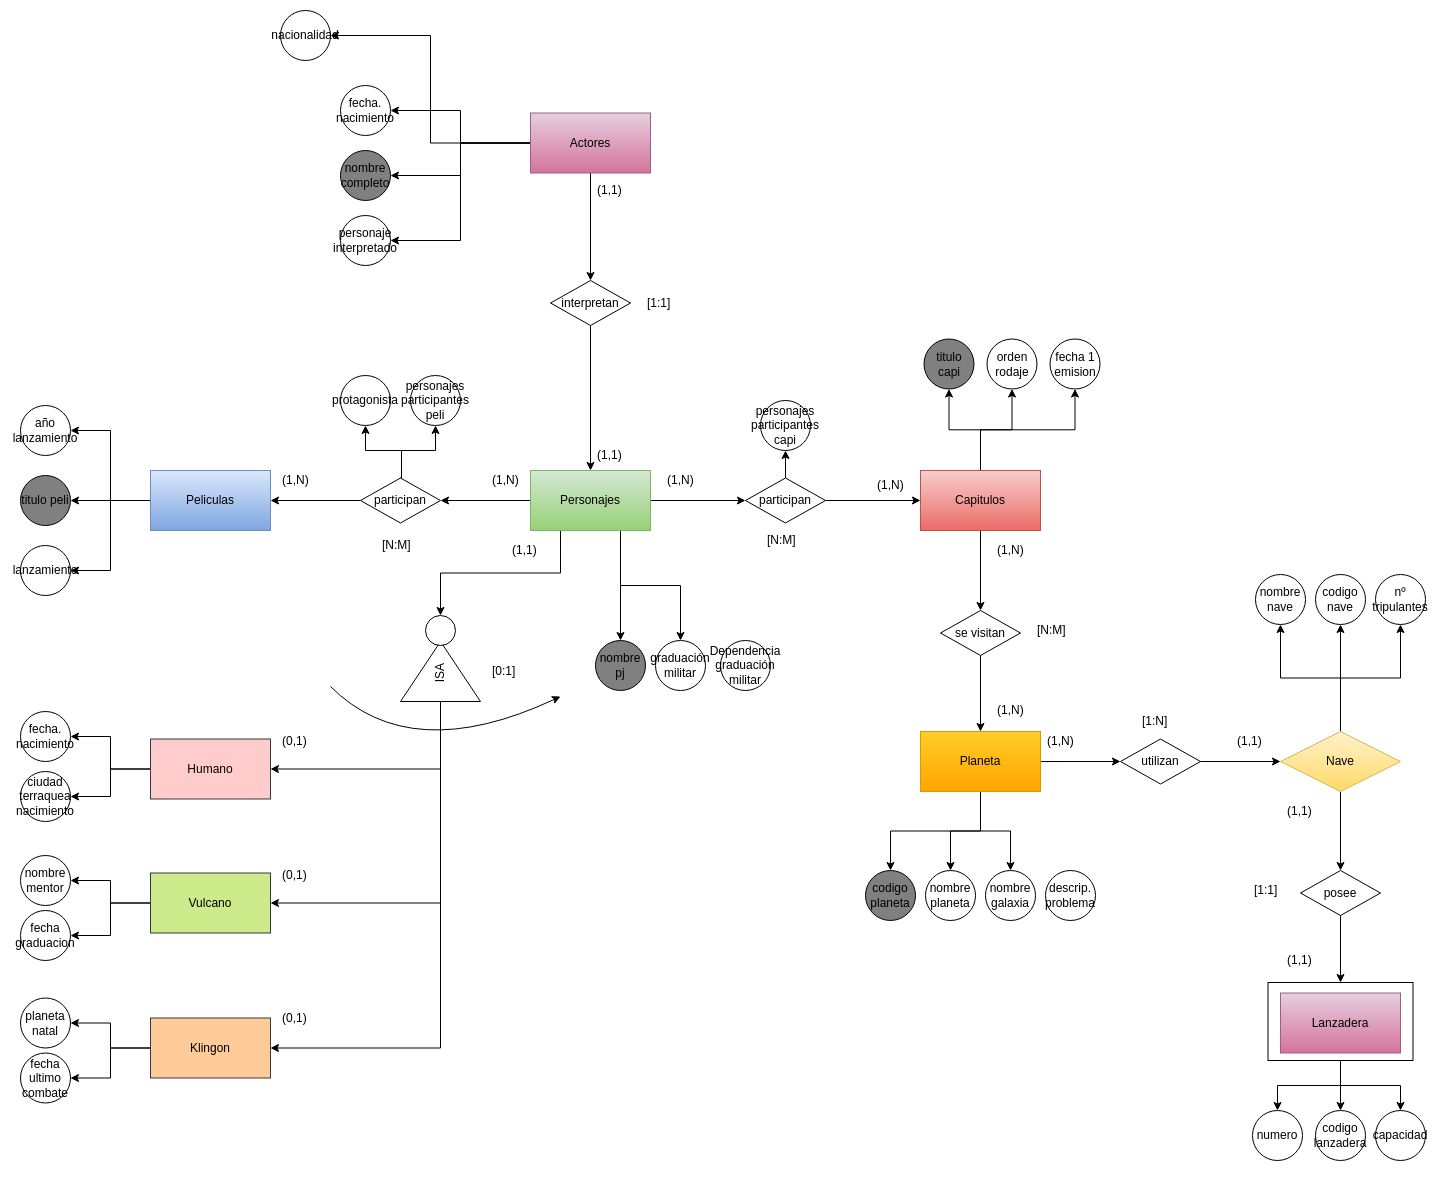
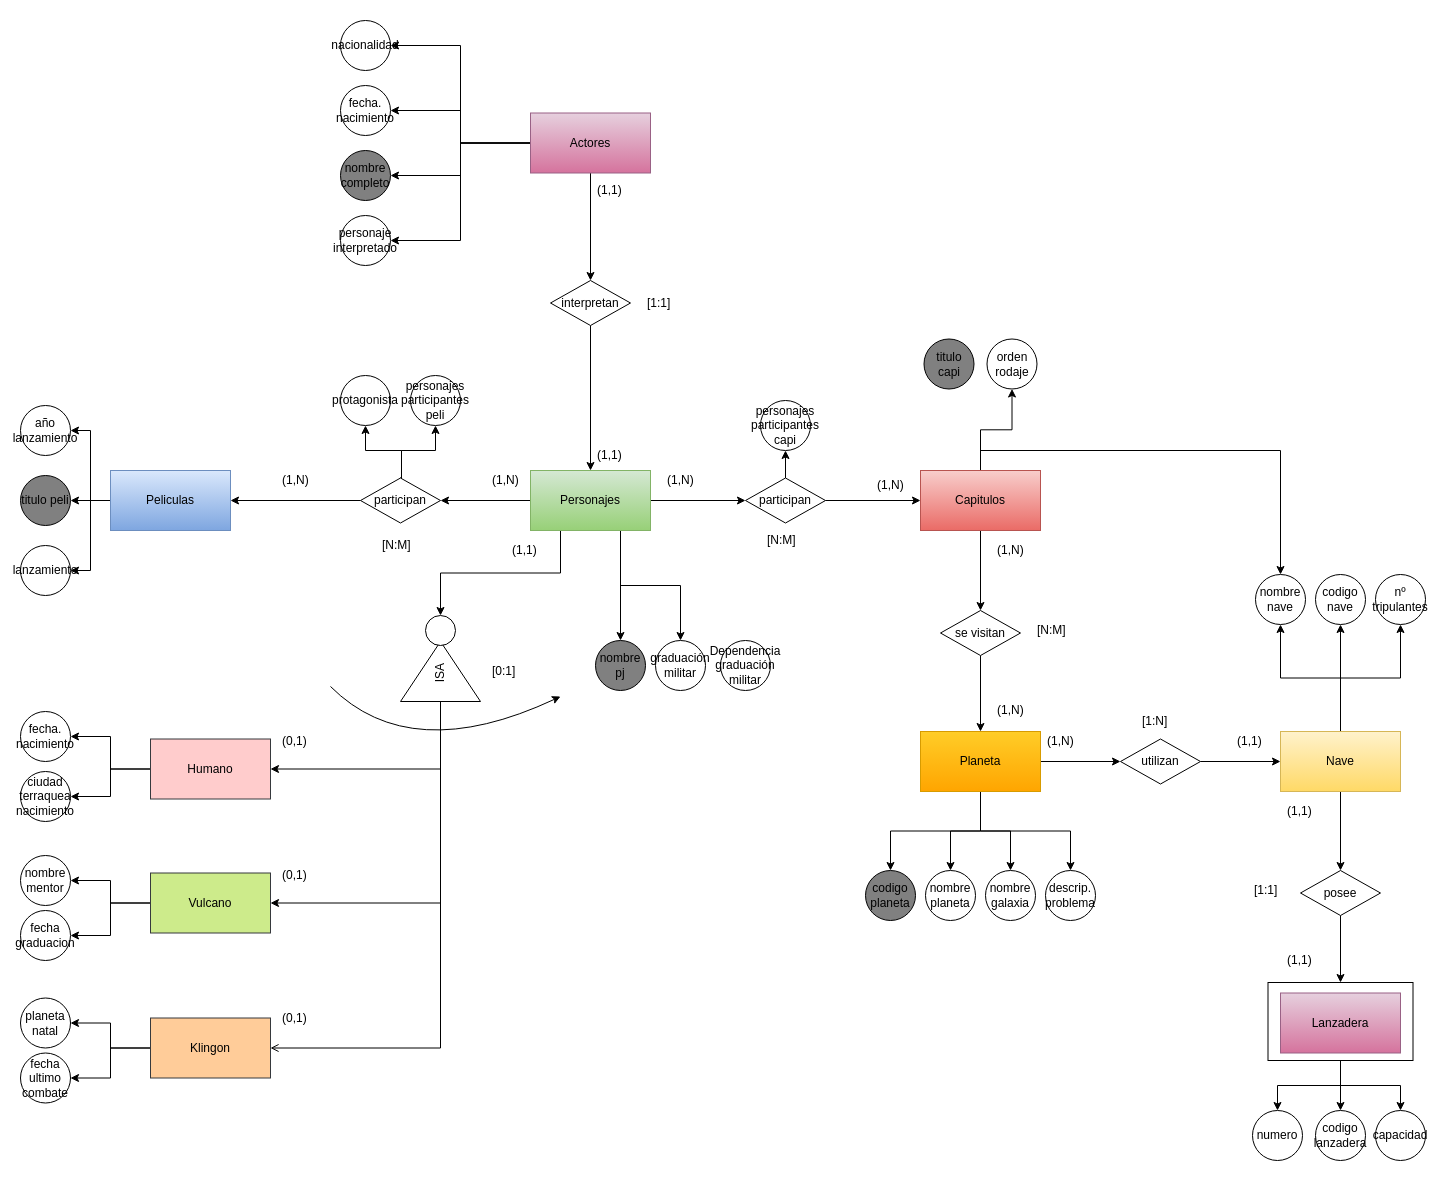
(306, 36) -> (366, 46)
(1075, 364) -> none
(949, 428) -> (1190, 451)
(1061, 430) -> none
(211, 501) -> (171, 501)
(1341, 762) -> (1341, 762)
none -> (1058, 831)
(279, 1048) -> (277, 1048)
